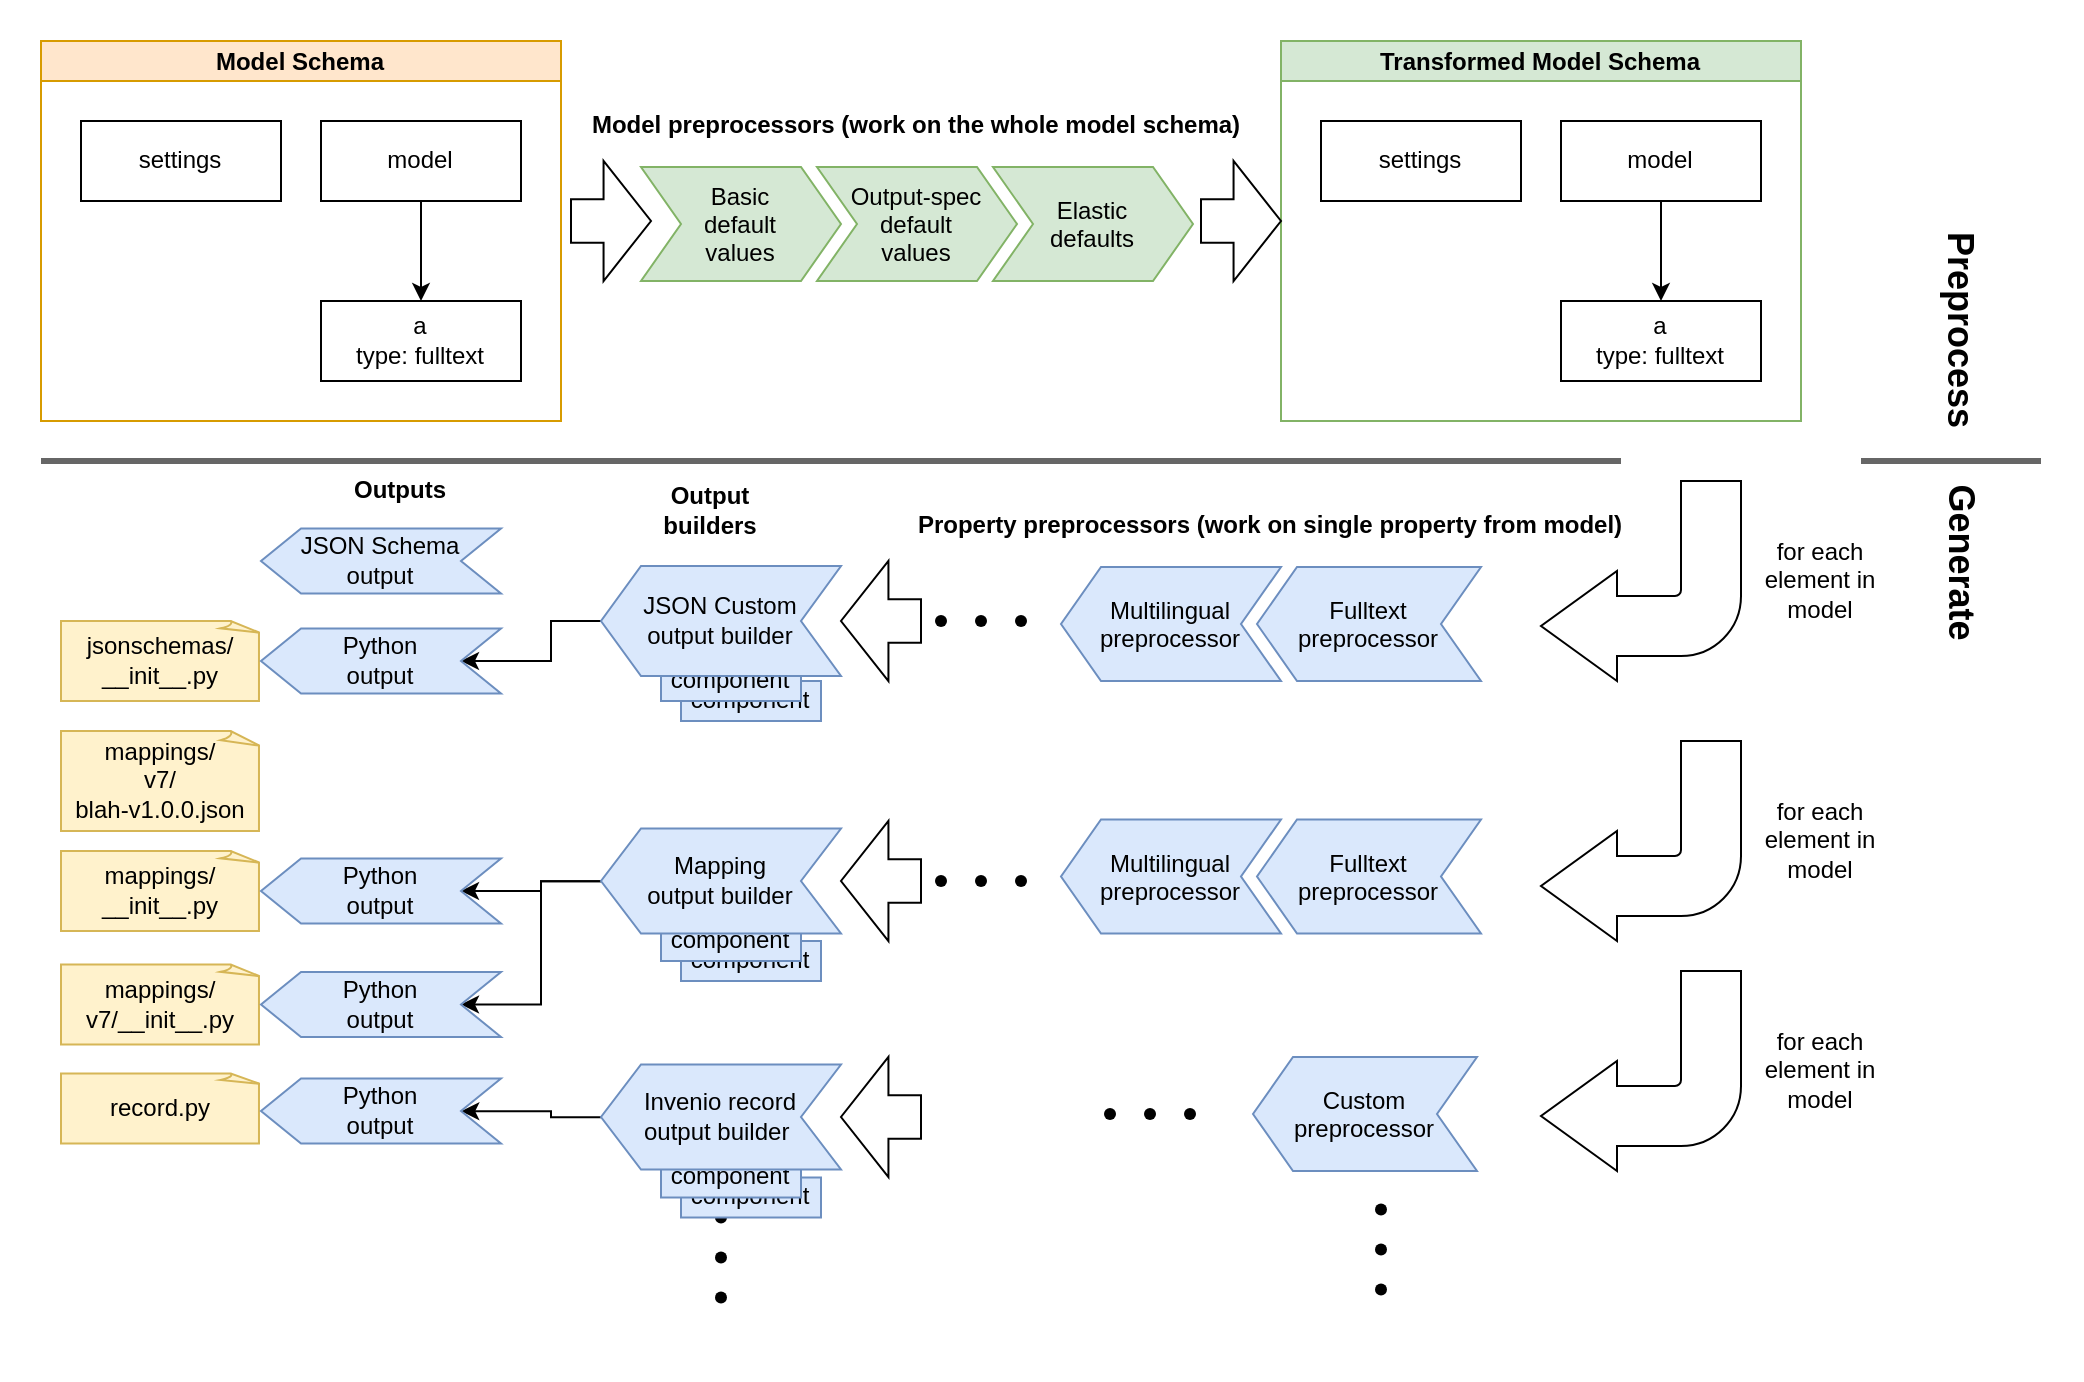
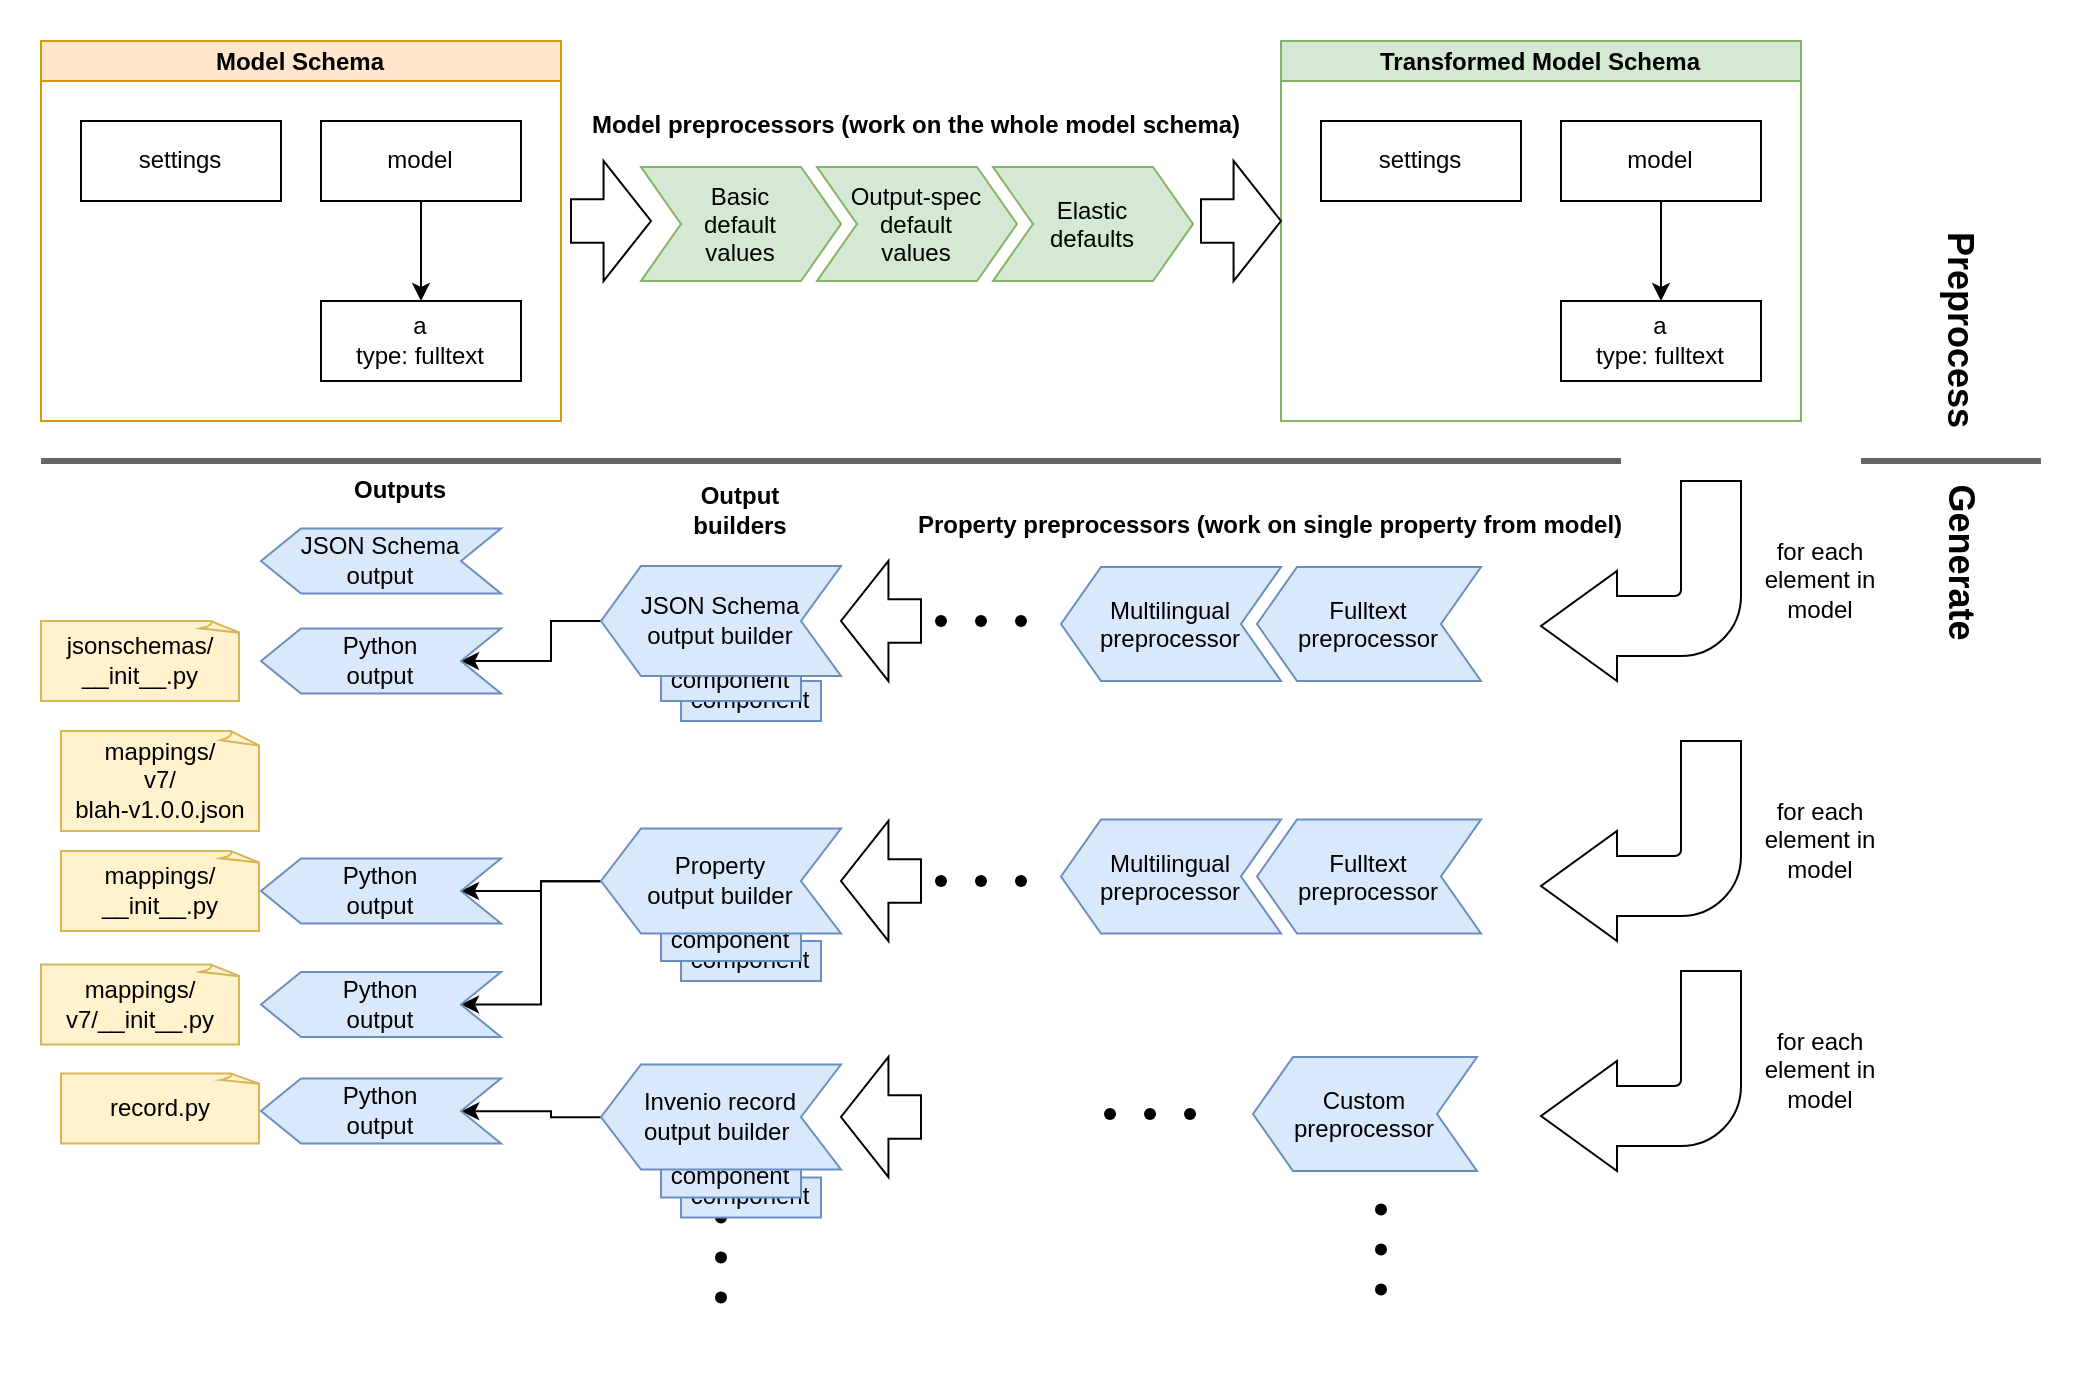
(711, 511) -> (741, 511)
(721, 621) -> (721, 621)
(161, 661) -> (141, 661)
(721, 881) -> (721, 881)
(161, 1005) -> (141, 1005)
